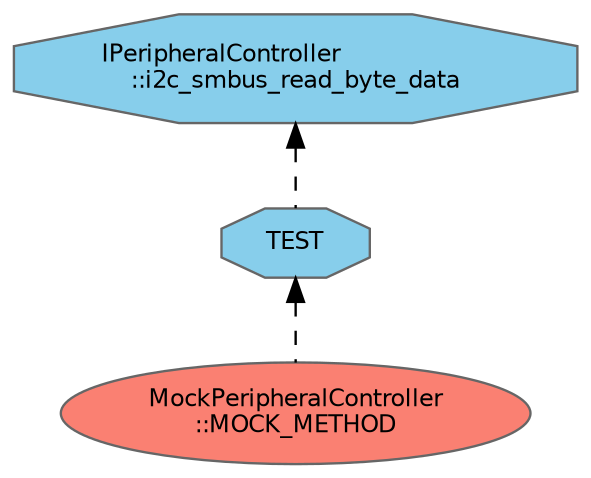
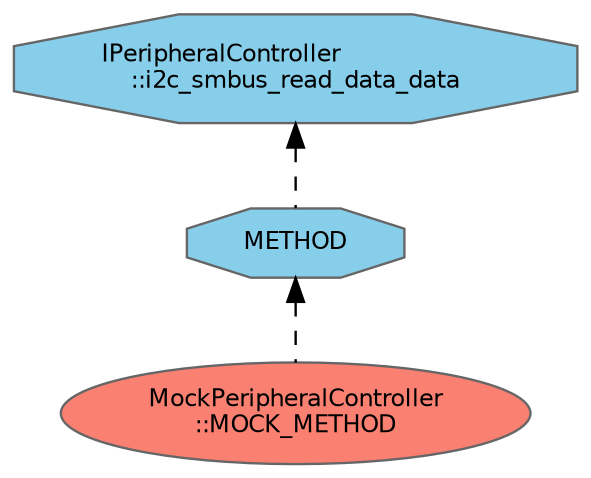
(296, 69) -> (296, 69)
(296, 243) -> (296, 243)
